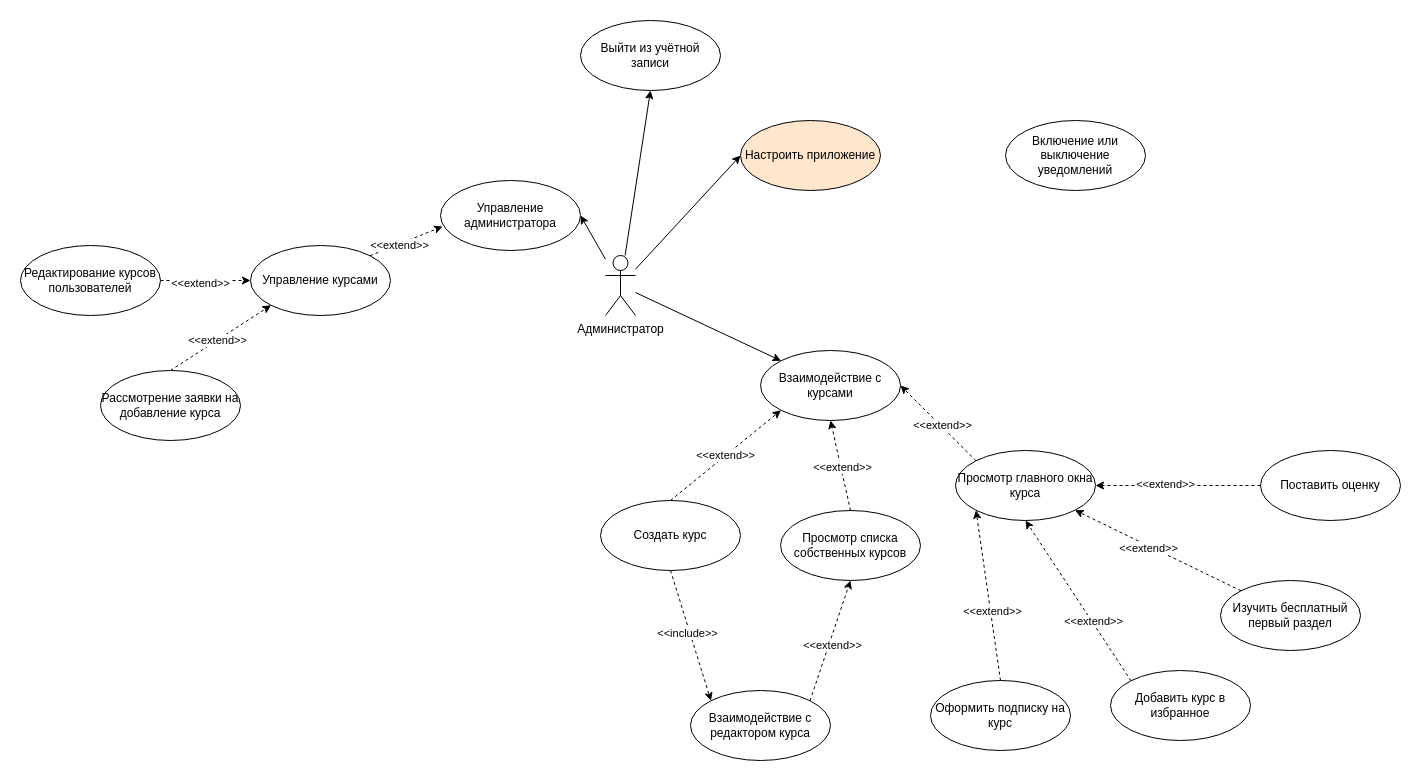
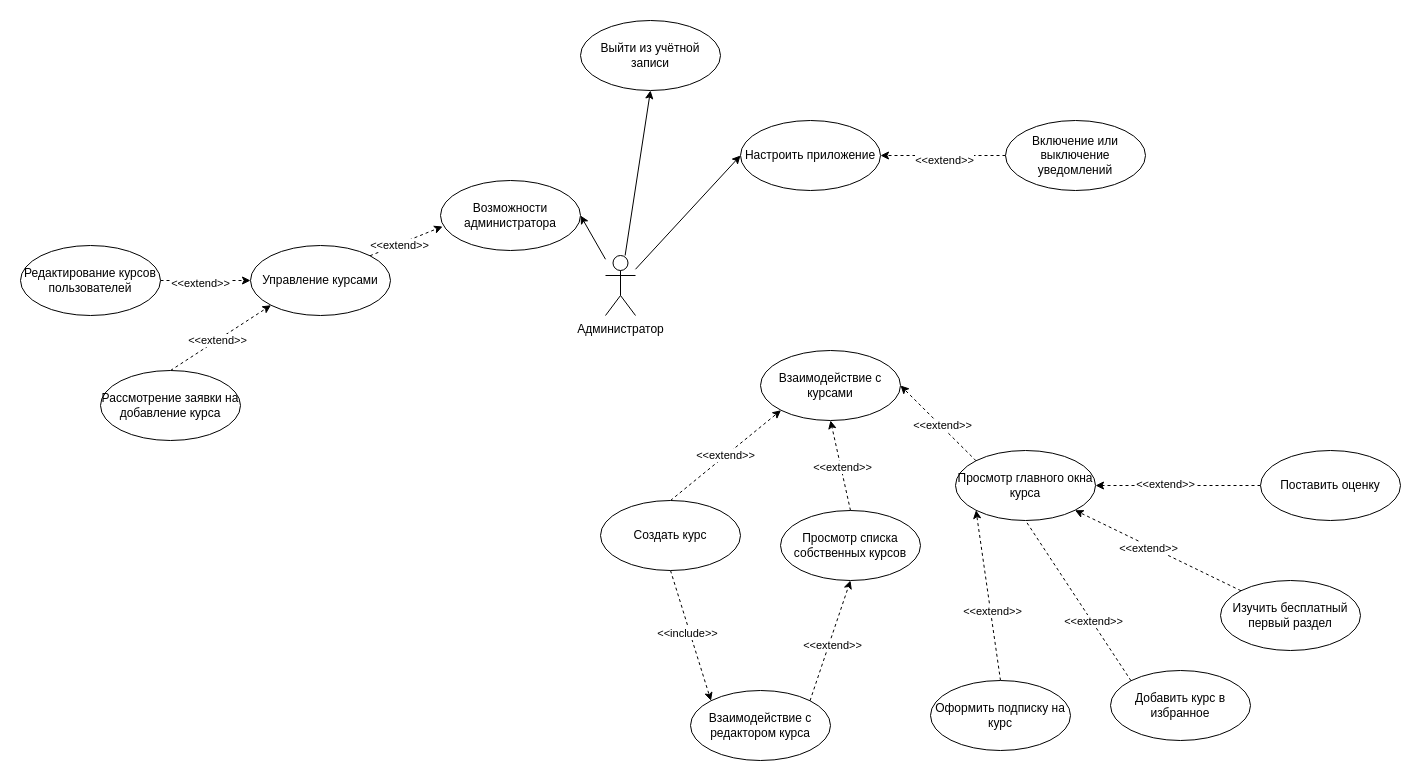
(811, 156) -> (811, 156)
none -> (946, 156)
(511, 216) -> (511, 216)
(705, 325) -> none
(1030, 527) -> (1028, 525)
